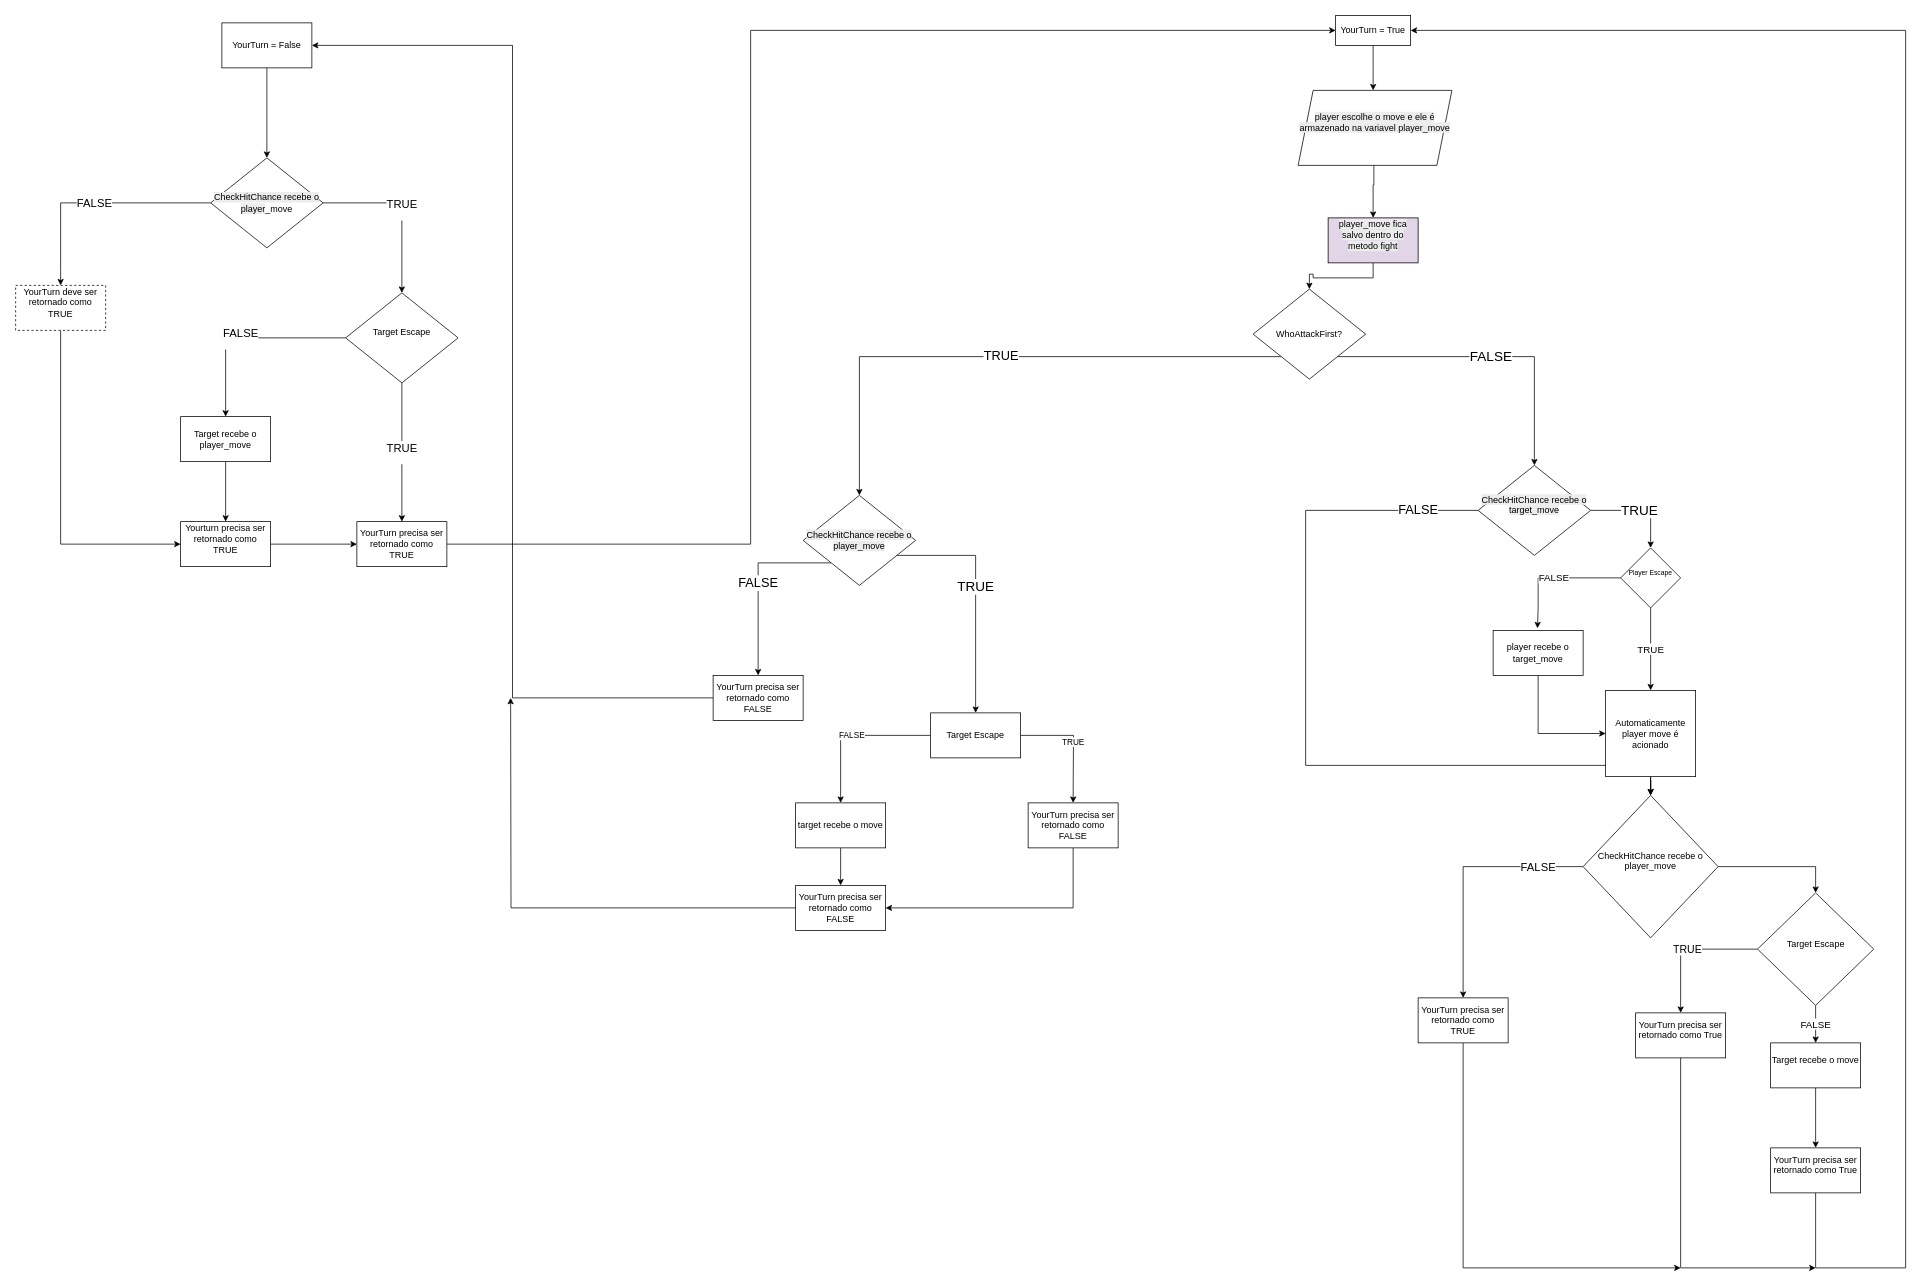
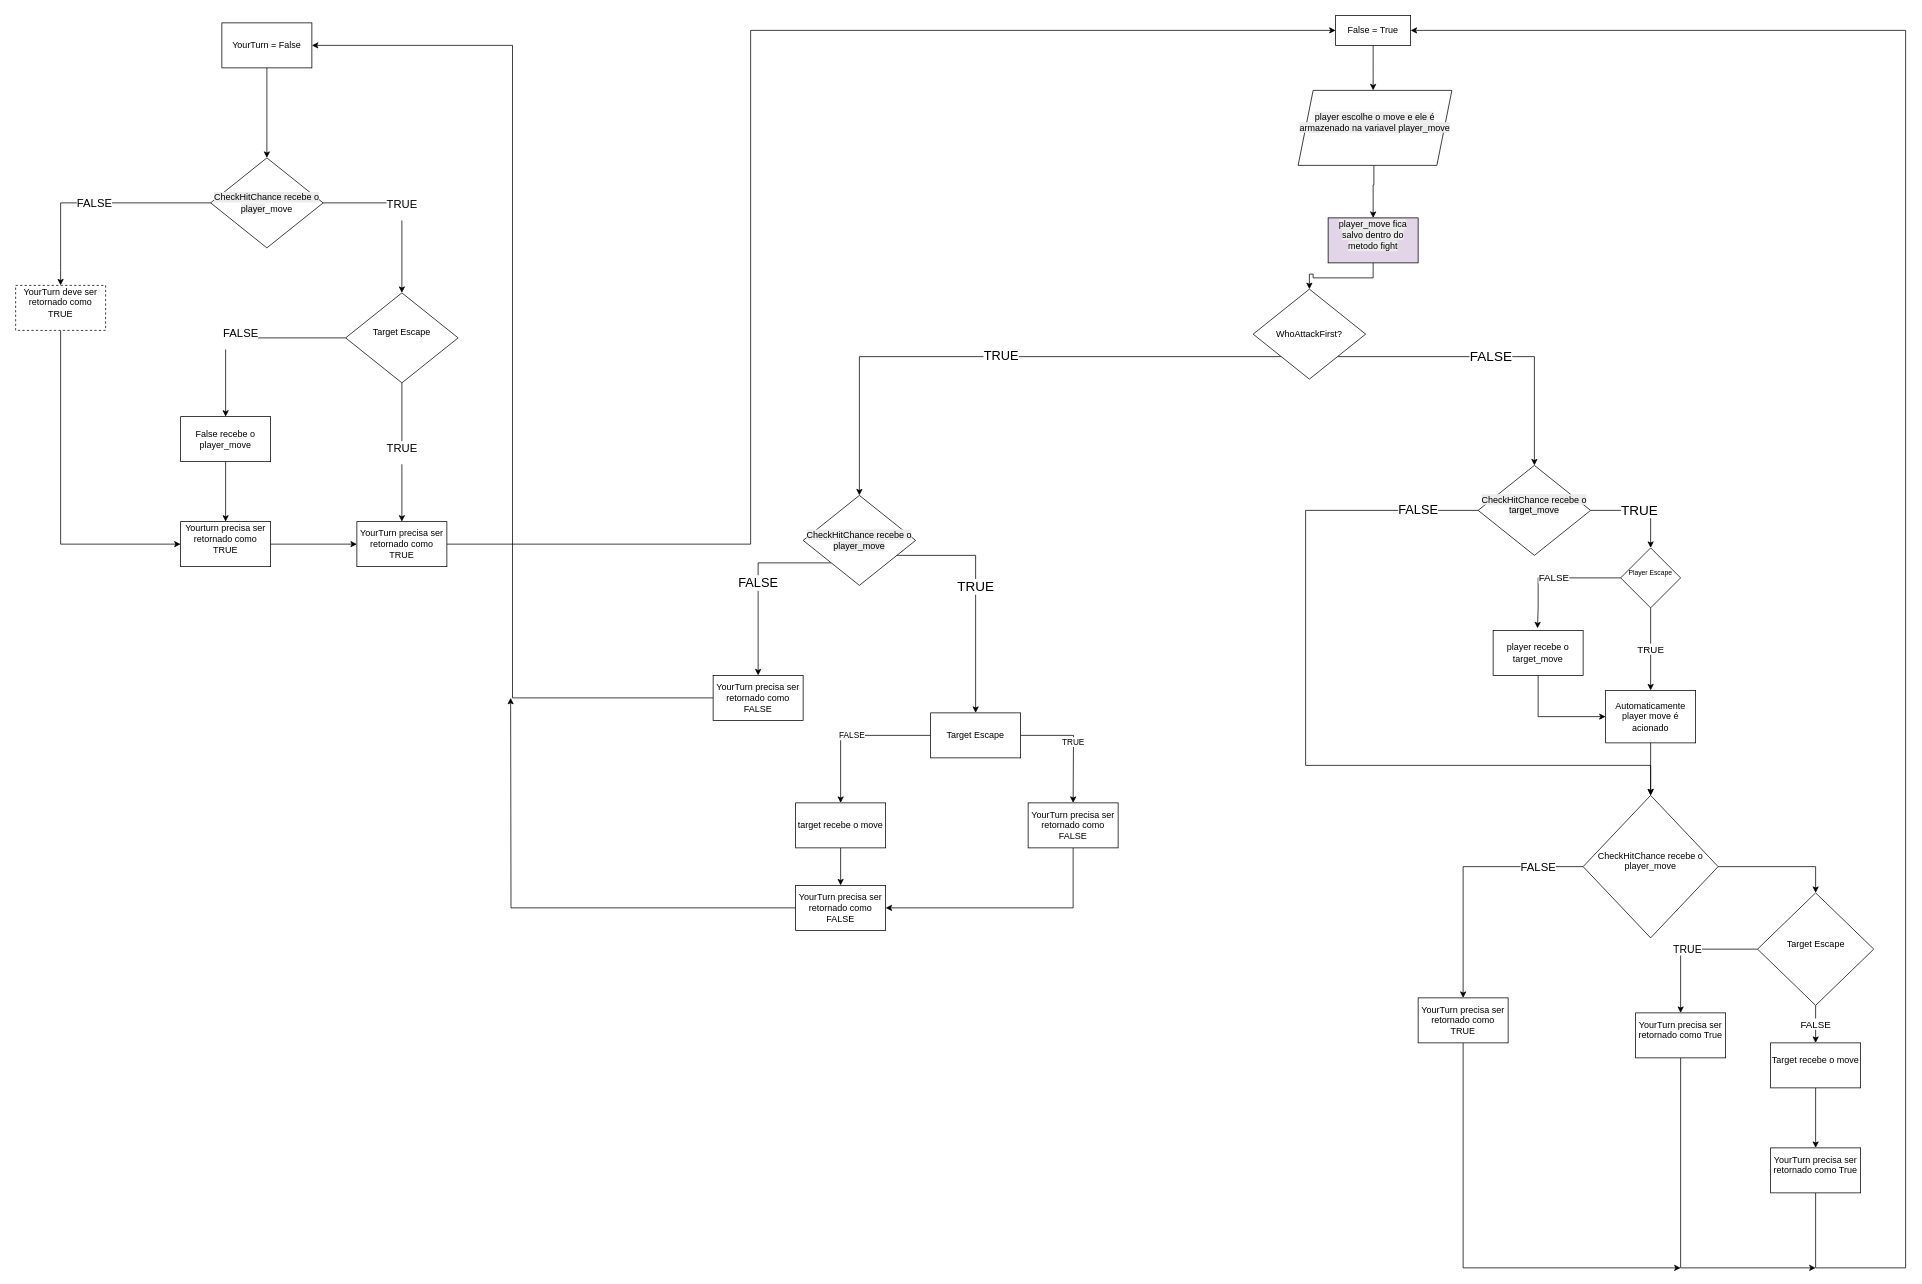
(1373, 30) -> (1373, 30)
(225, 439) -> (225, 439)
(1650, 734) -> (1650, 717)
